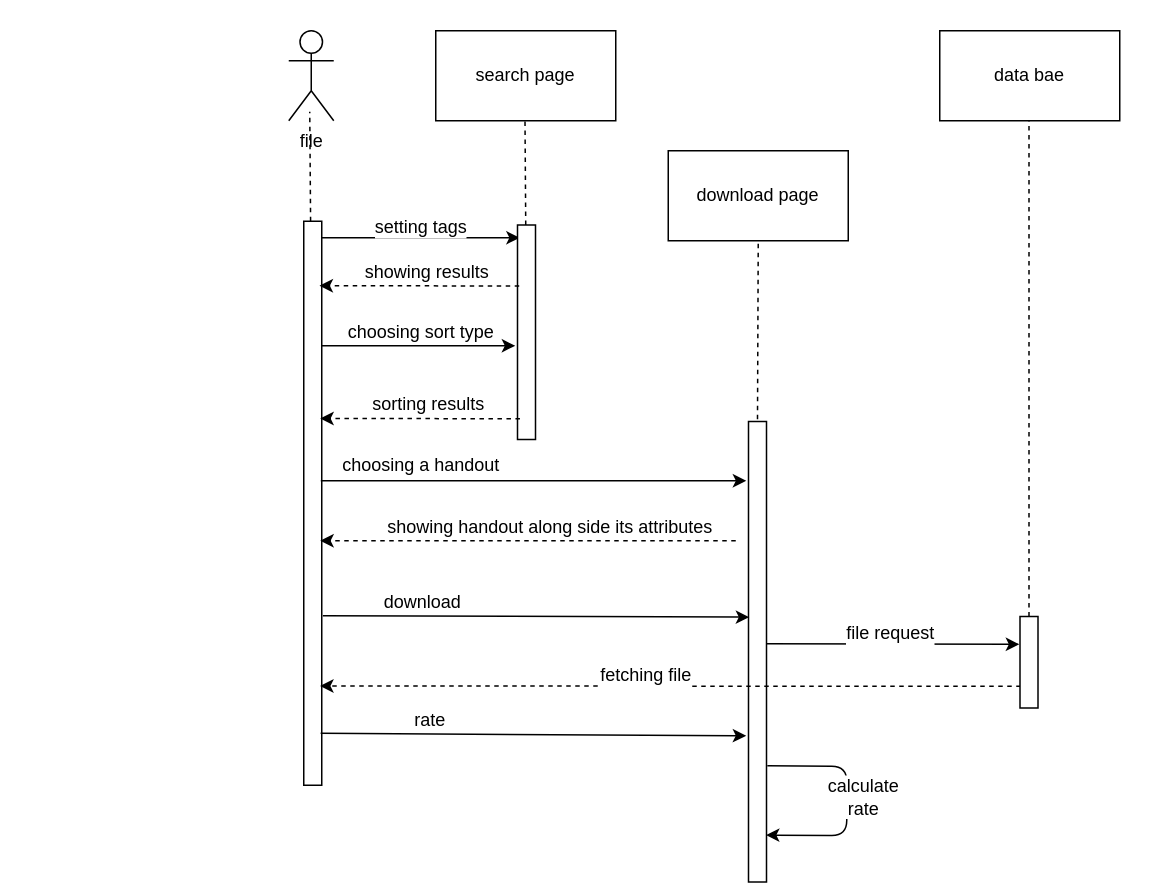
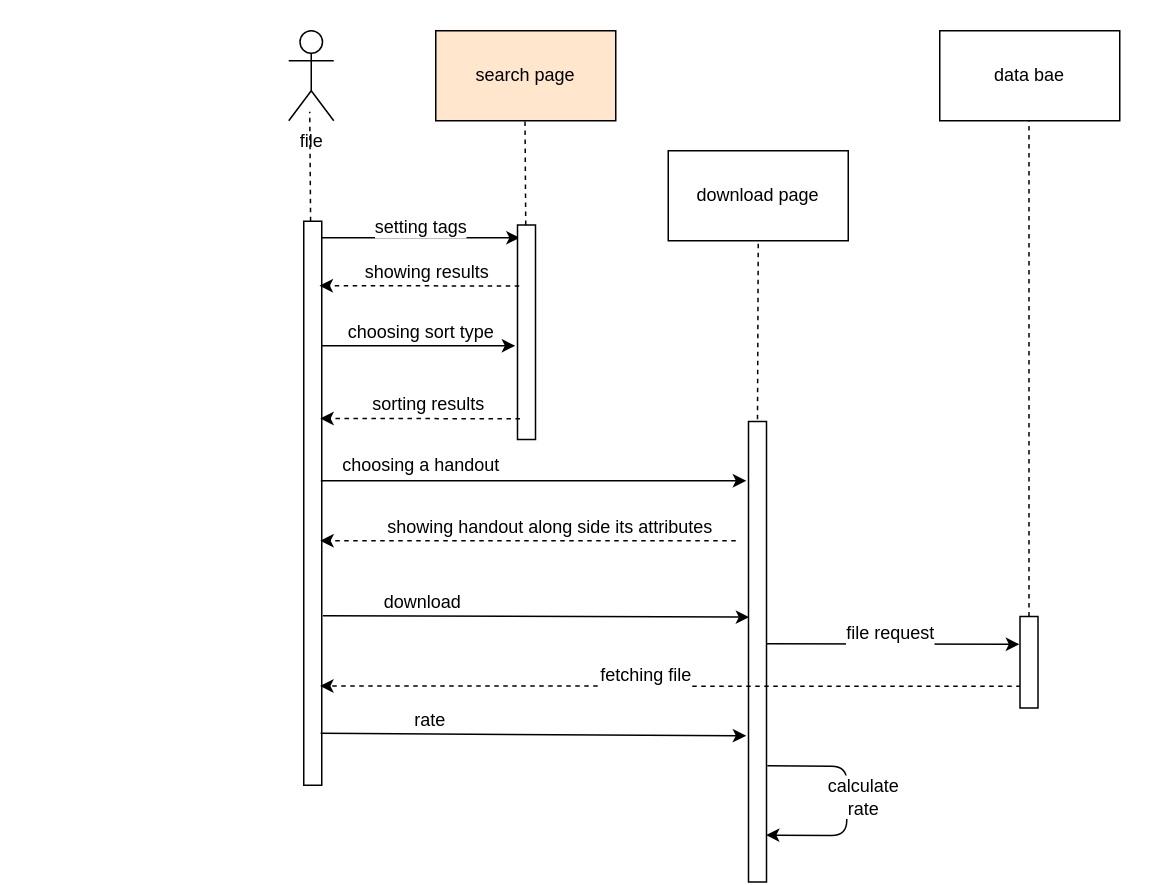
(526, 76) -> (526, 76)
